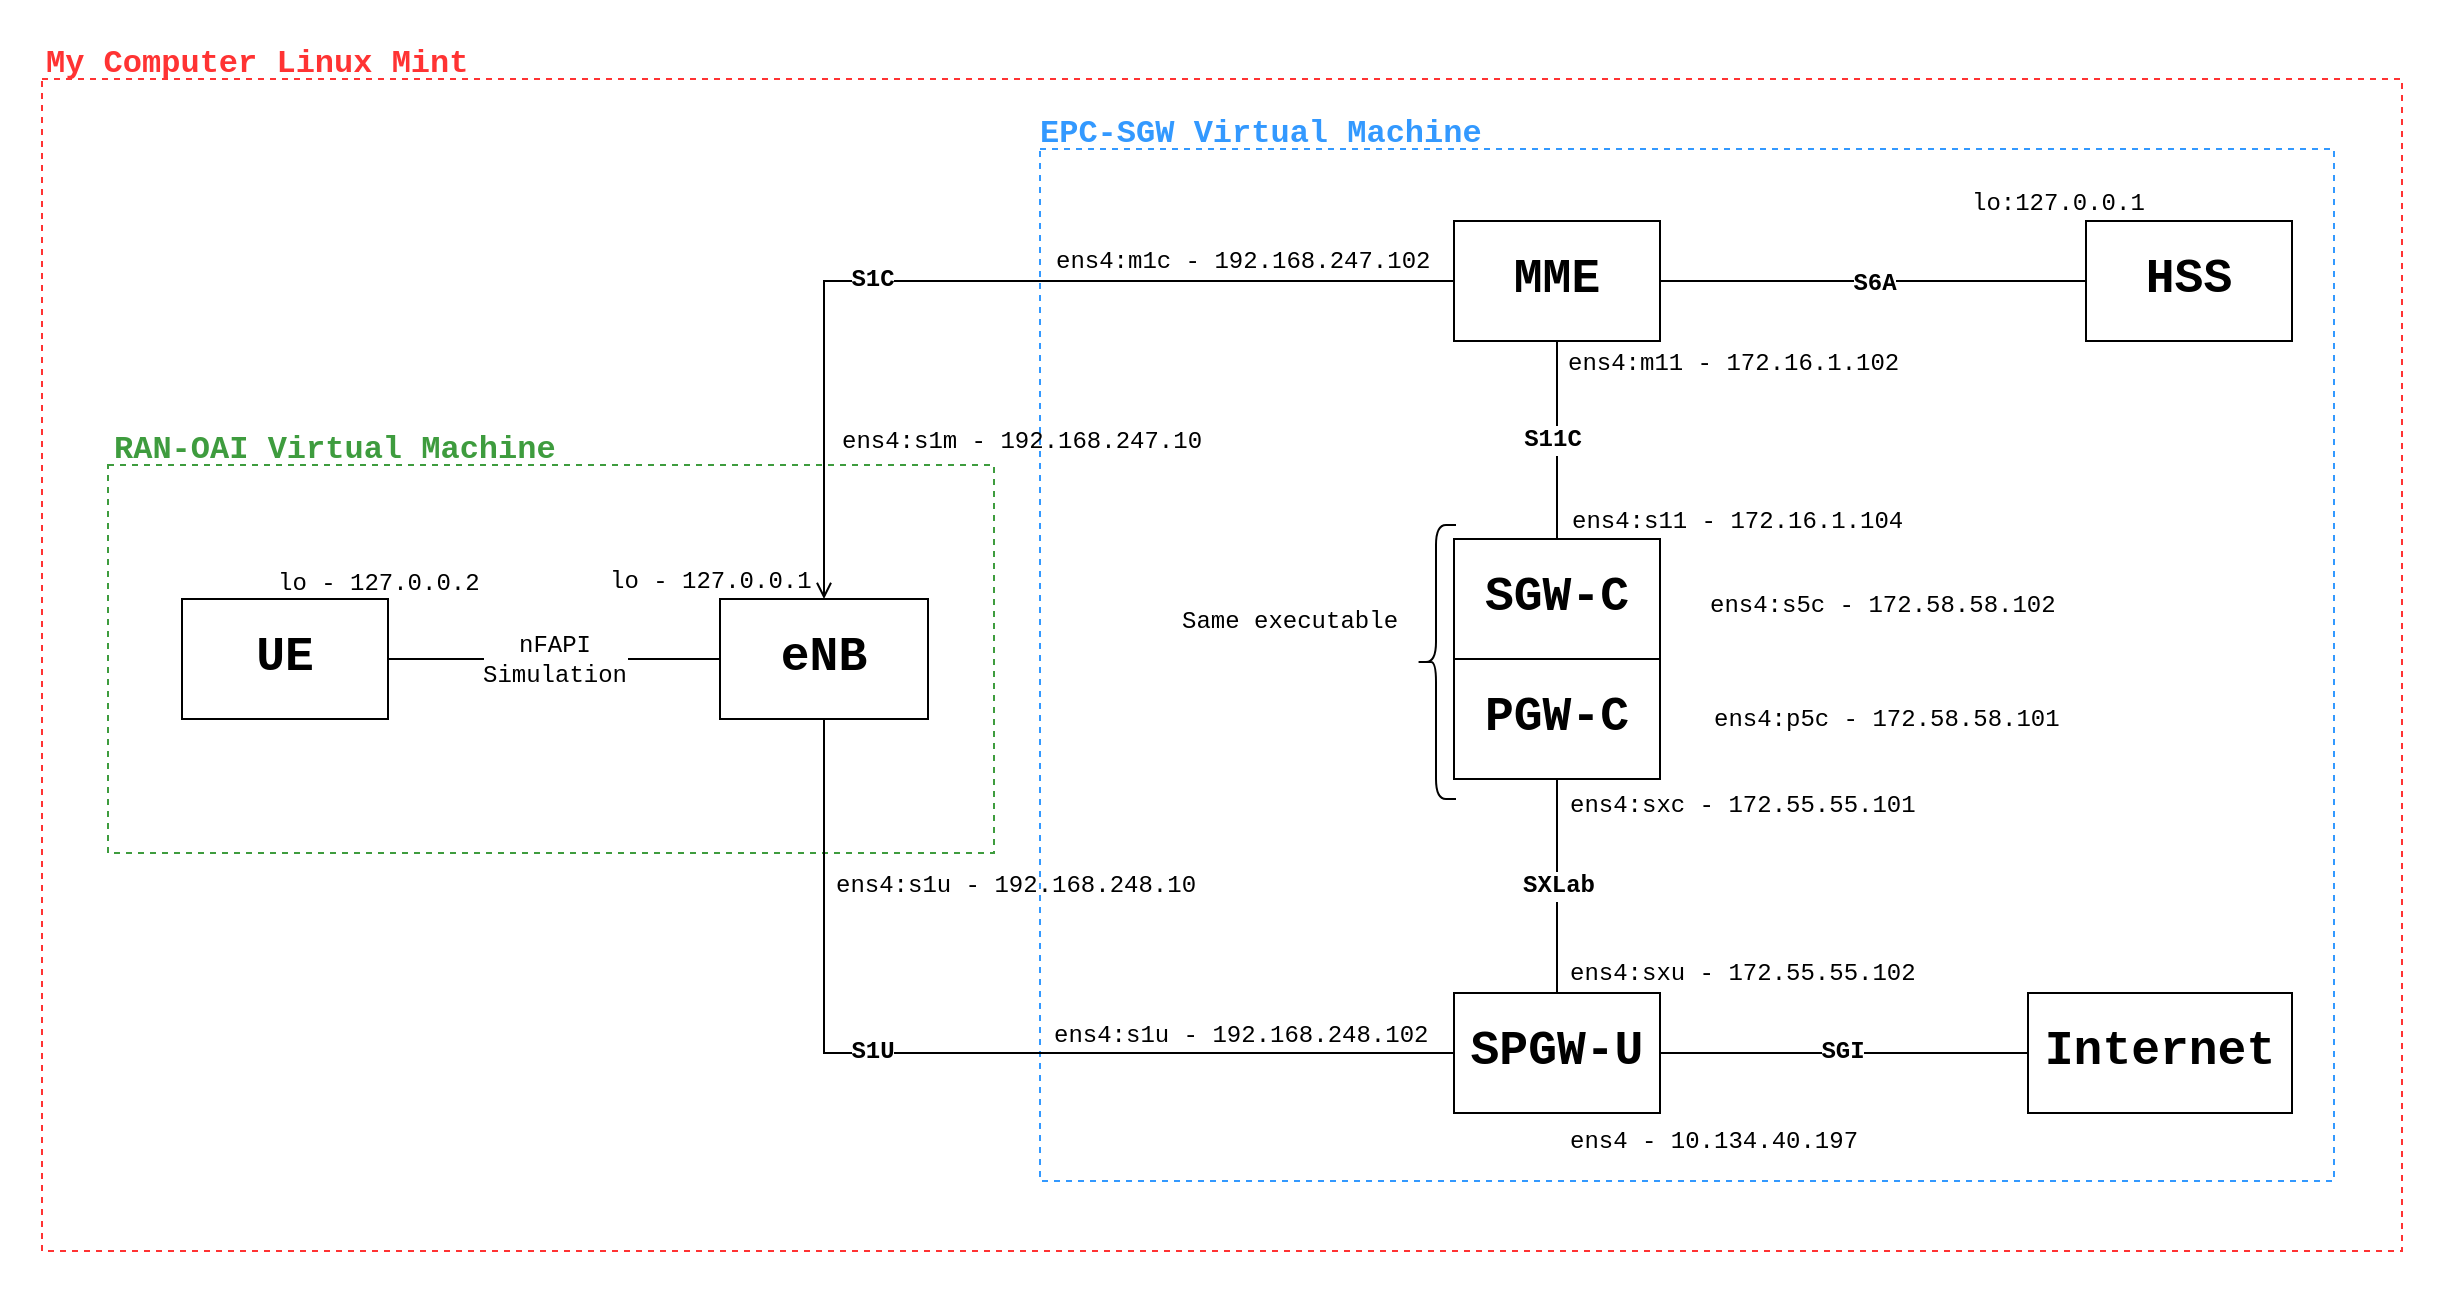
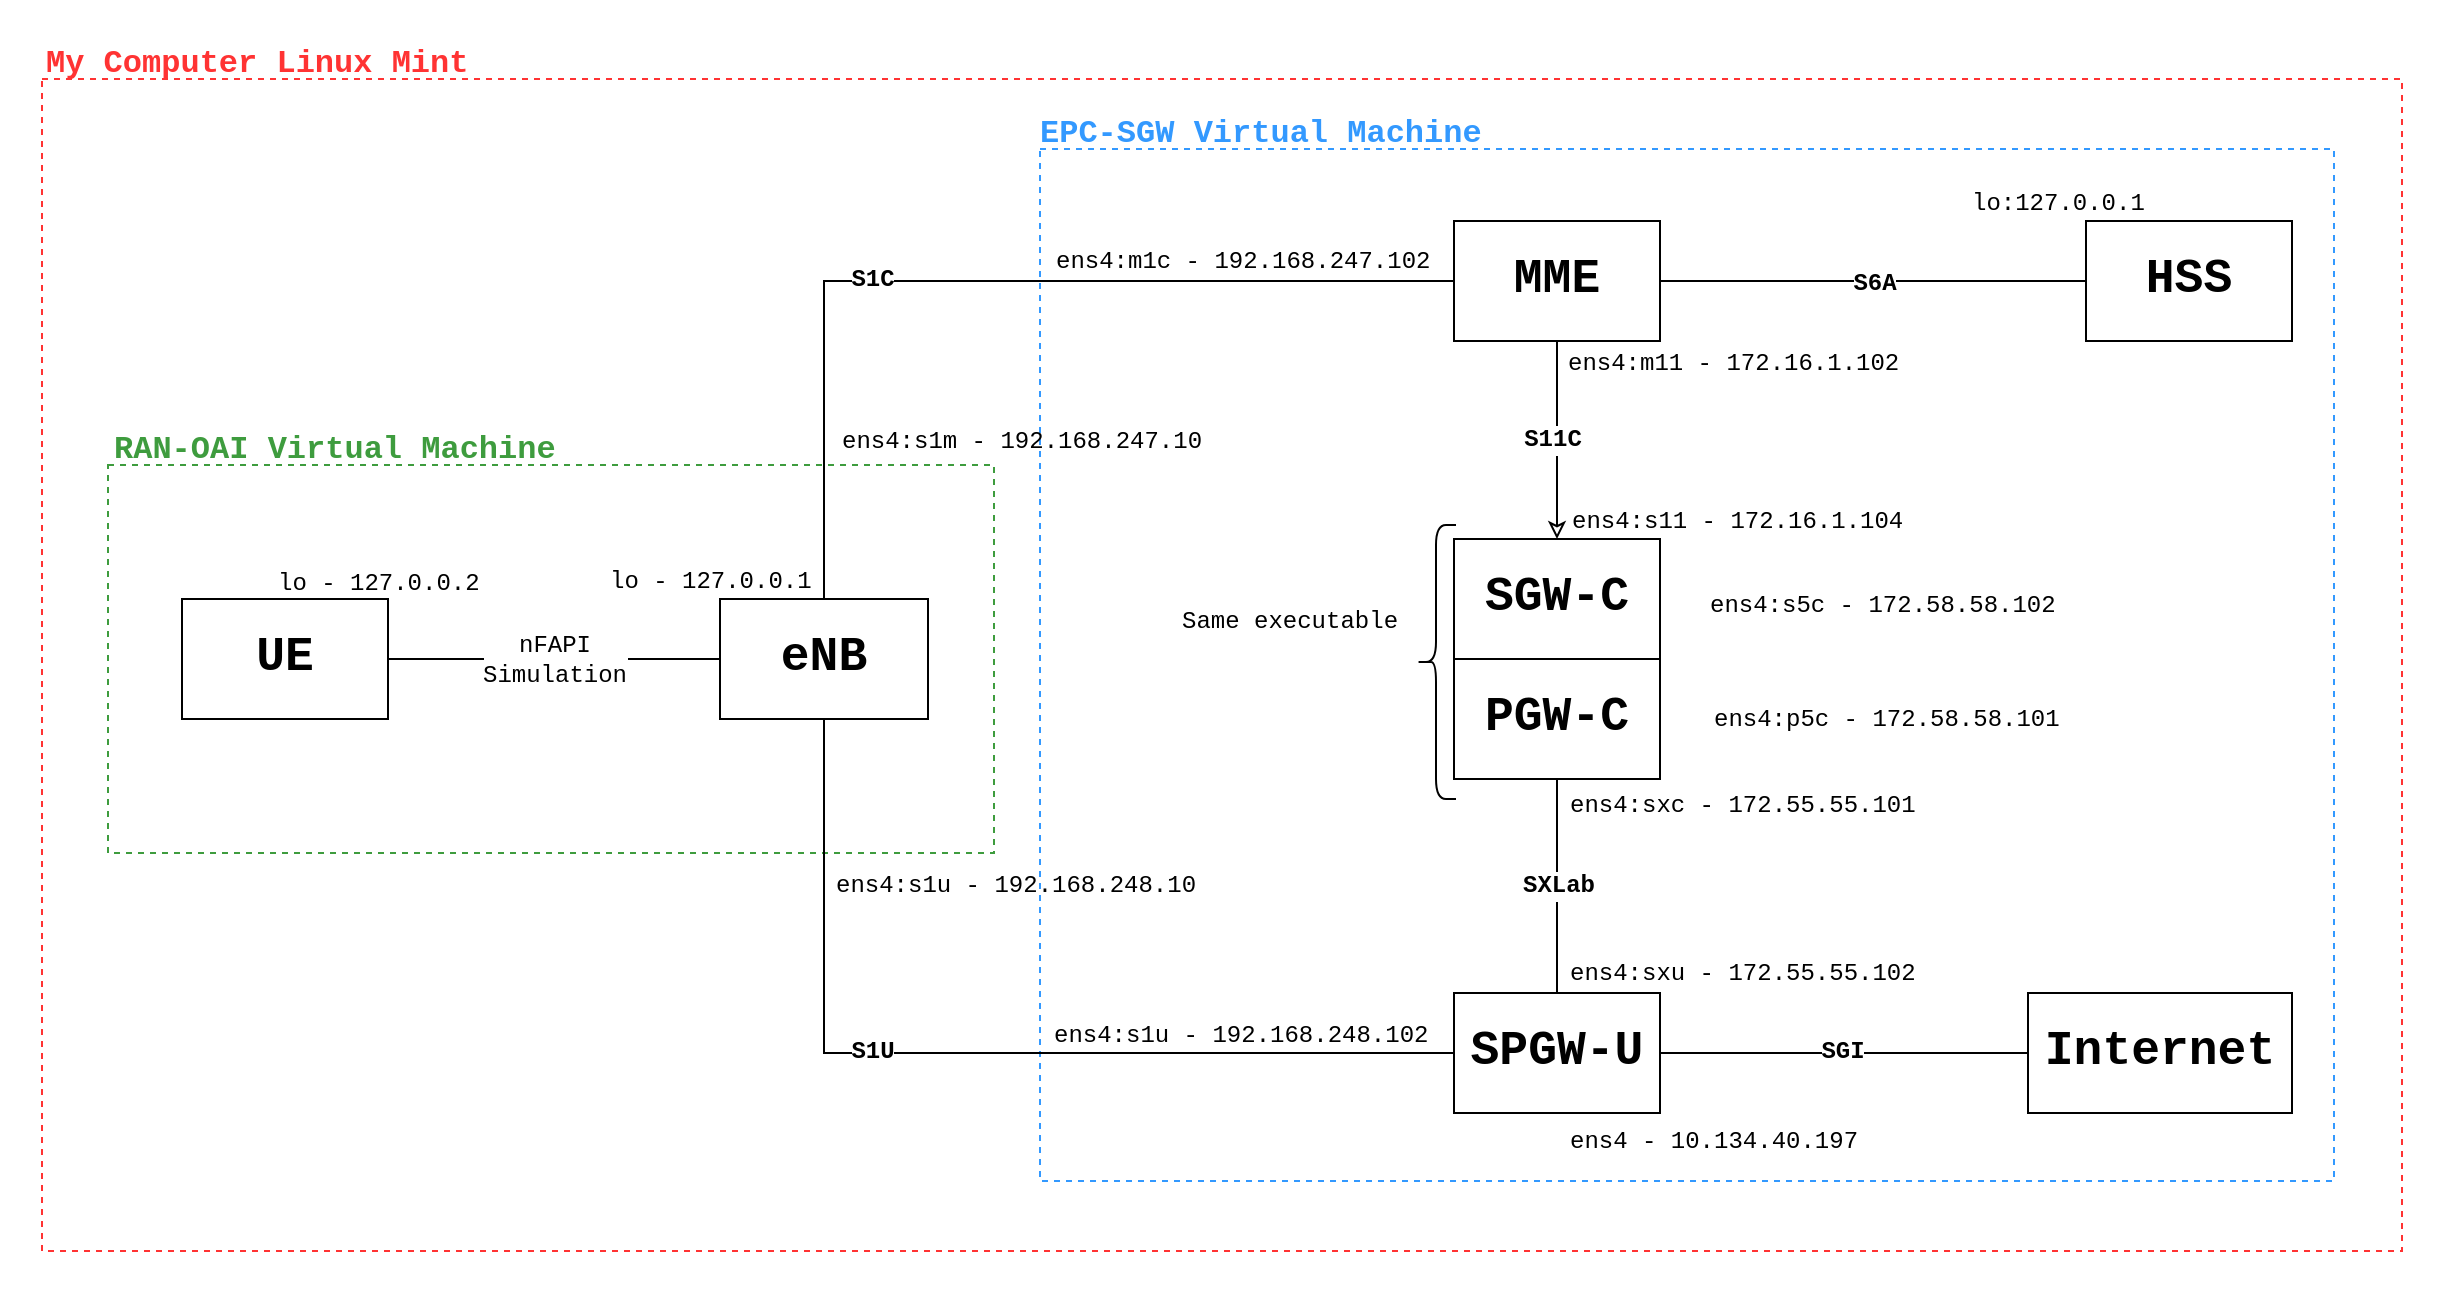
(1557, 529) -> (1557, 524)
(824, 591) -> (824, 592)
